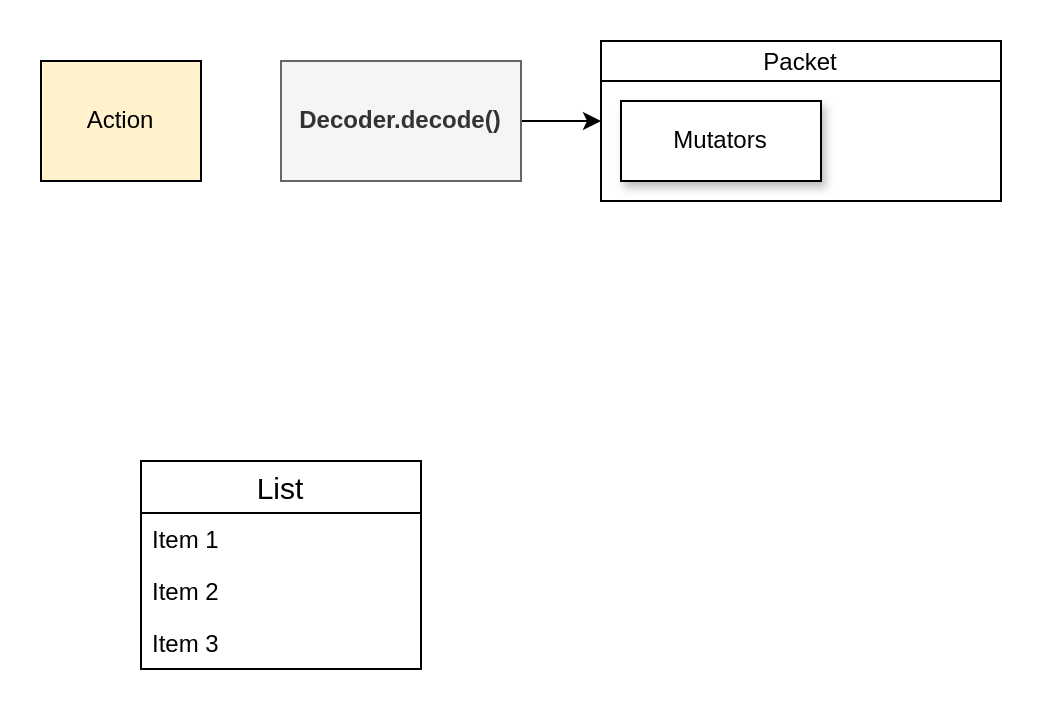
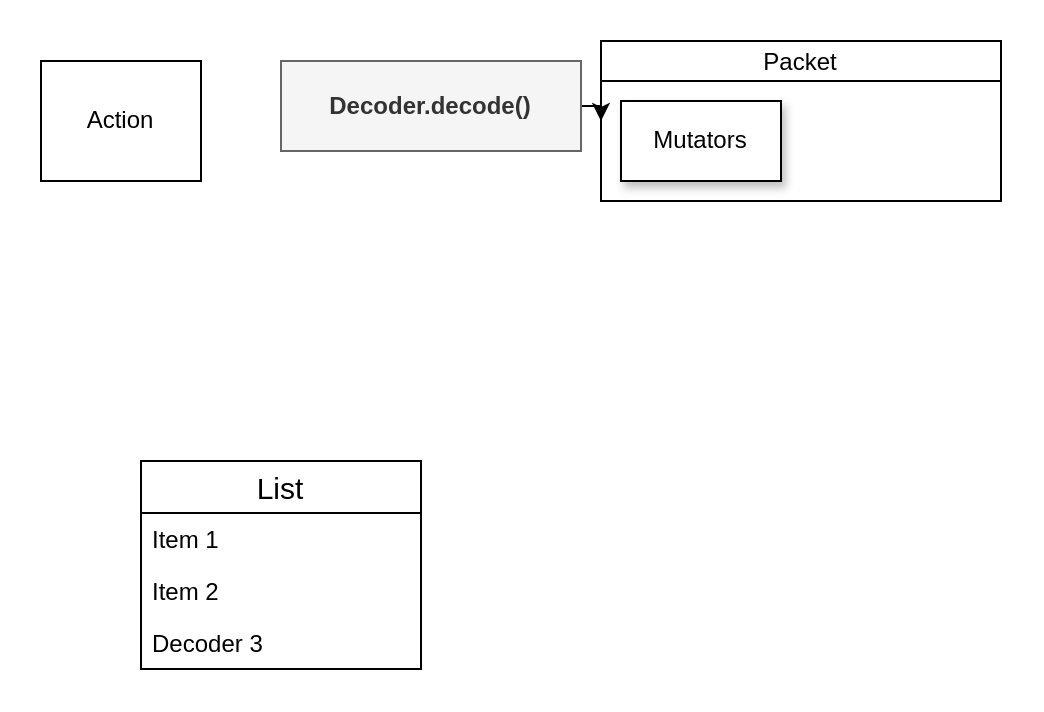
(121, 121) -> (121, 121)
(401, 121) -> (431, 106)
(721, 141) -> (701, 141)
(189, 644) -> (209, 644)
